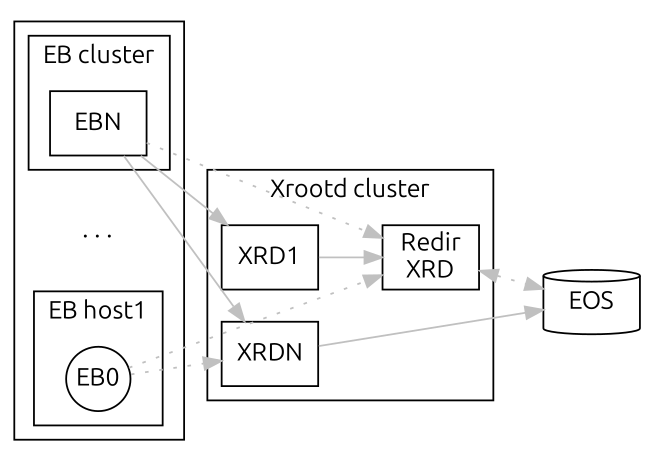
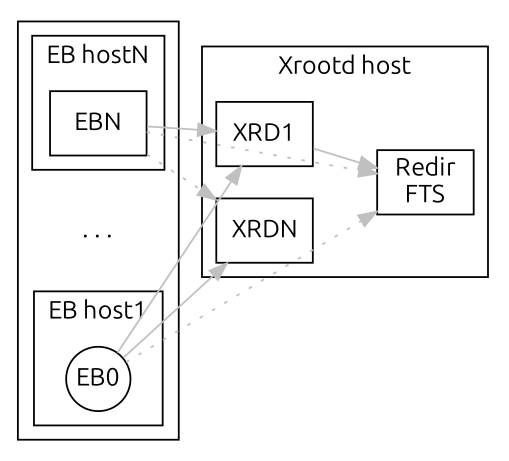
(99, 56) -> (98, 56)
(350, 190) -> (345, 67)
(173, 224) -> (174, 172)
(431, 257) -> (425, 182)
(592, 302) -> none
none -> (149, 306)
(151, 371) -> (150, 333)
